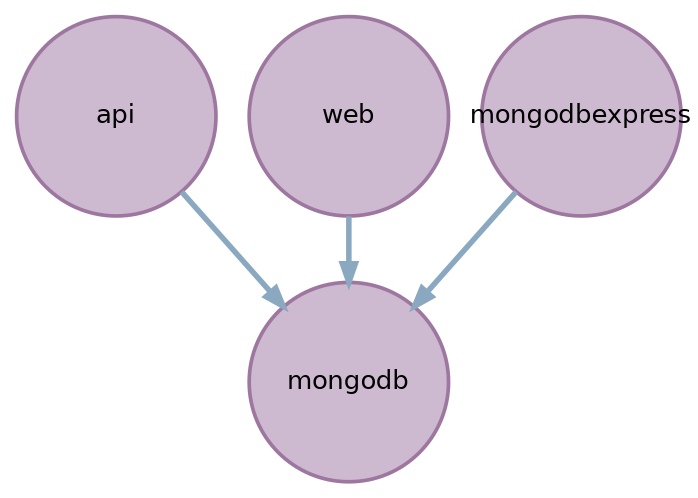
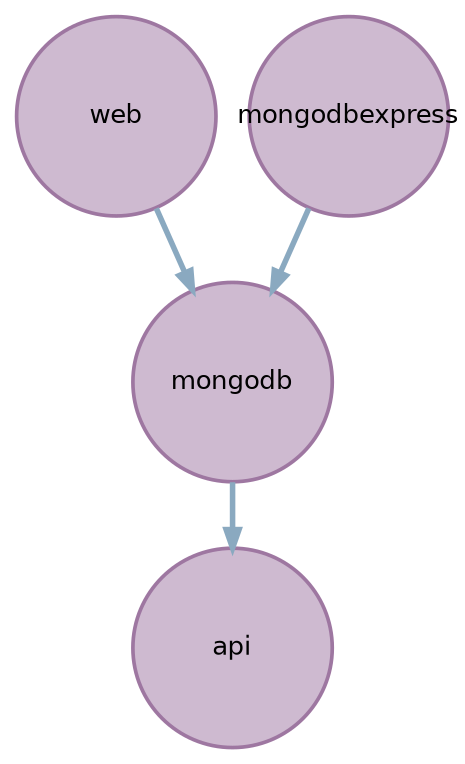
(226, 242) -> (233, 506)
